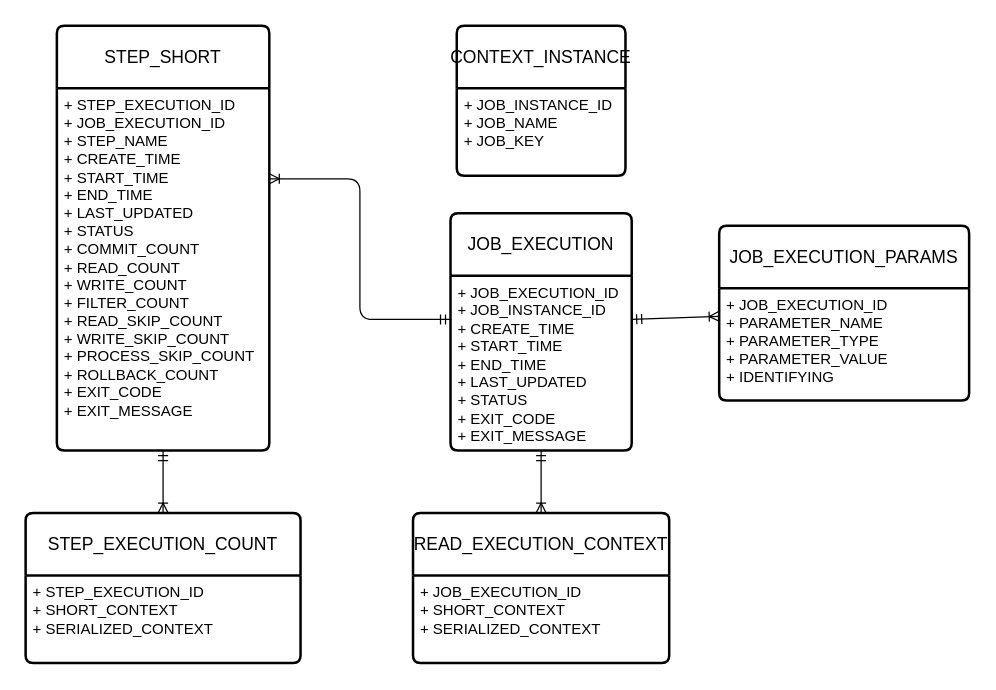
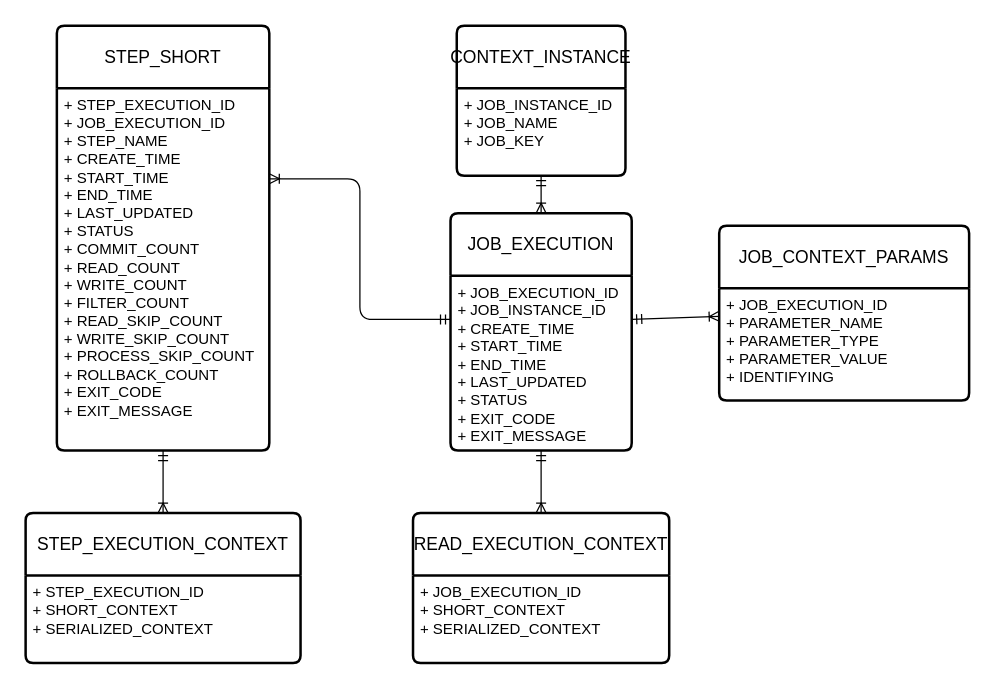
none -> (541, 195)
(844, 257) -> (844, 257)
(163, 544) -> (163, 544)
